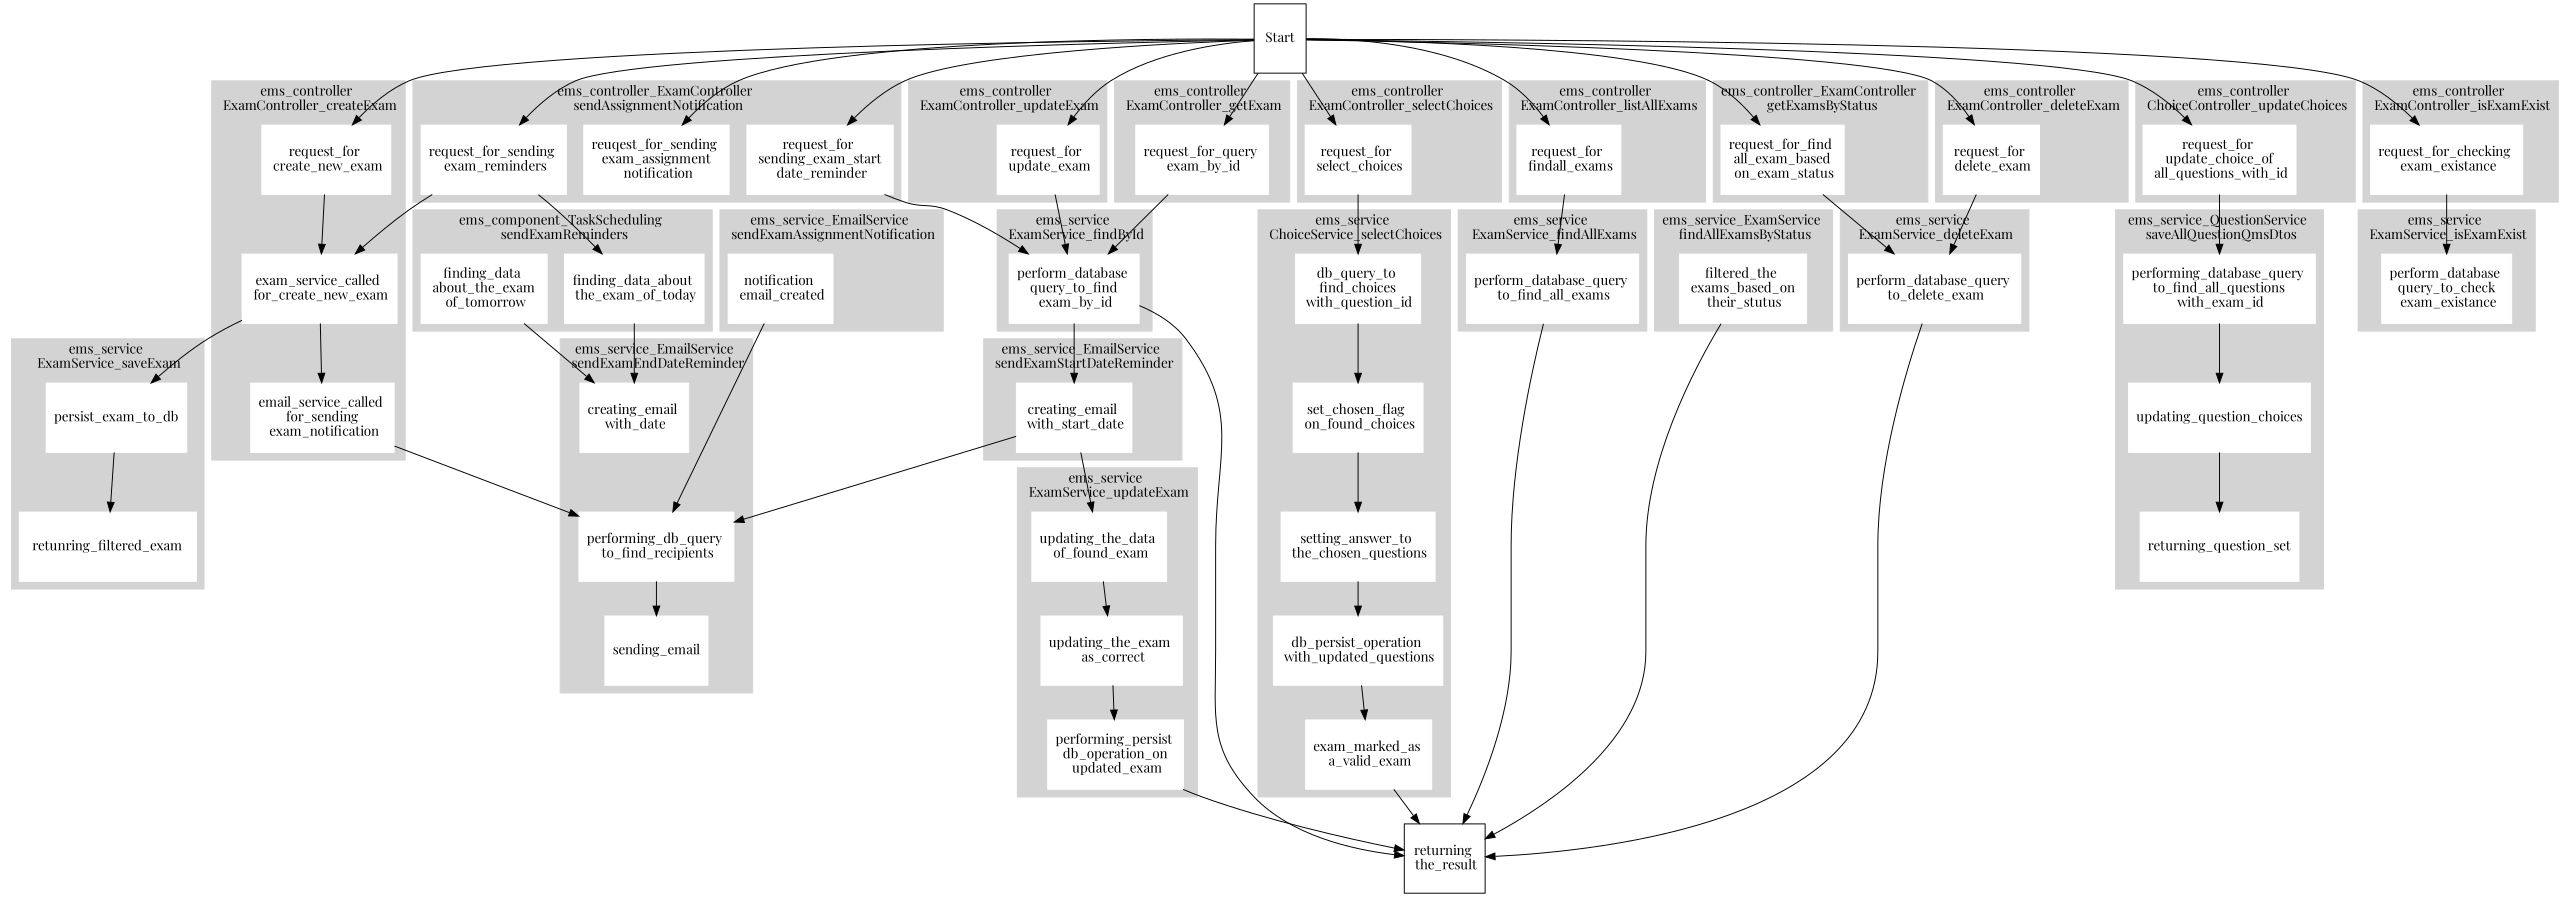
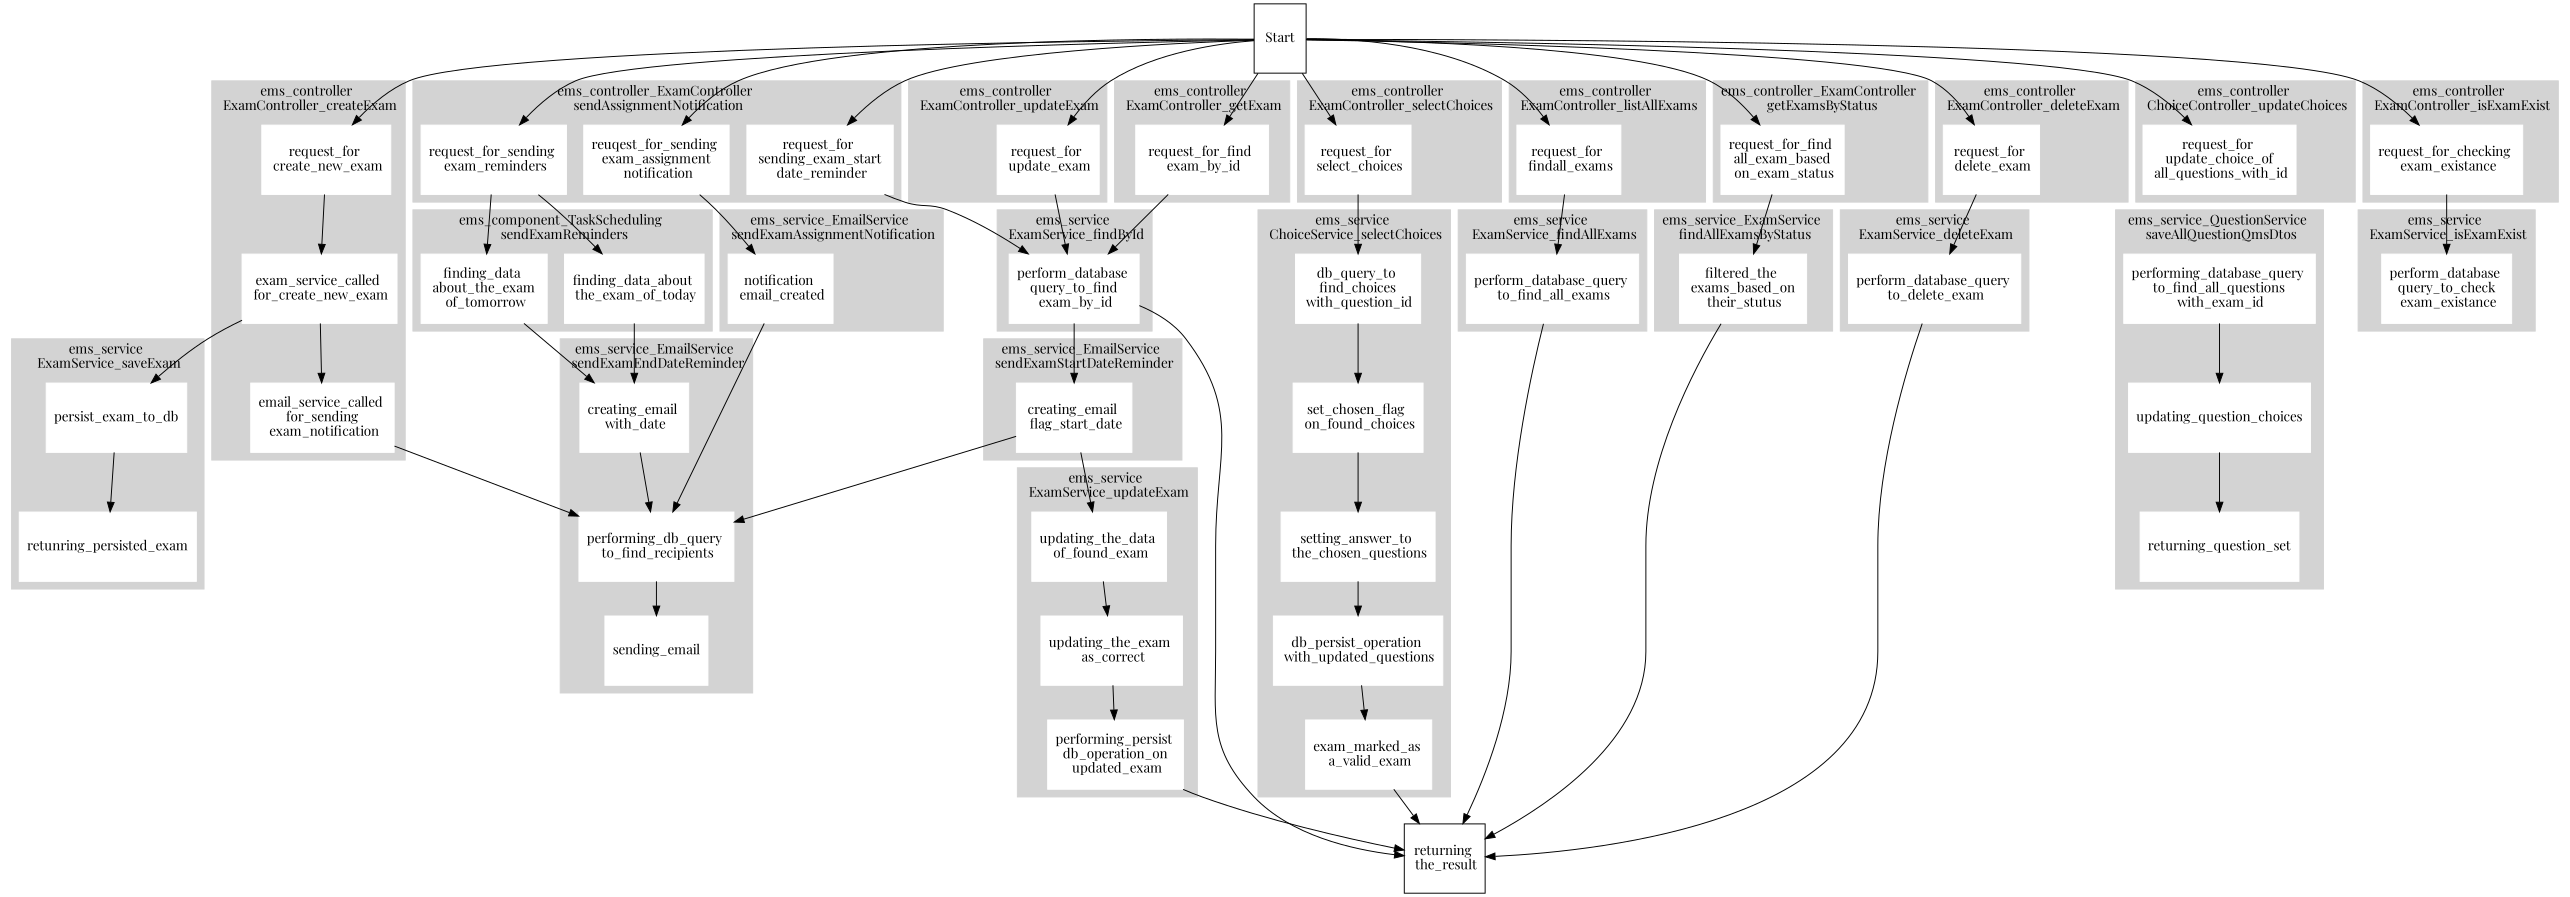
(1202, 160) -> (1202, 160)
(396, 219) -> (489, 219)
(2220, 219) -> none
none -> (726, 221)
(1855, 221) -> (1764, 220)
(1074, 418) -> (1074, 418)
none -> (644, 477)
(108, 547) -> (108, 547)
